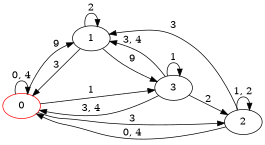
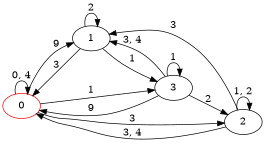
(132, 59) -> (132, 59)
(91, 108) -> (91, 108)
(132, 133) -> (132, 133)
